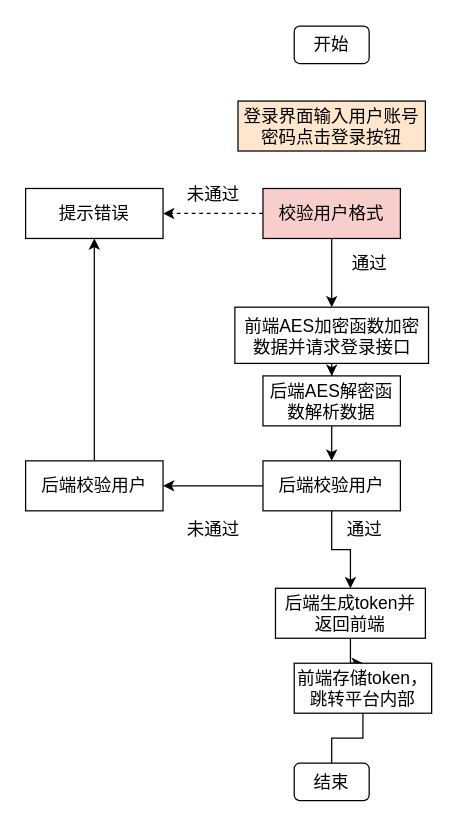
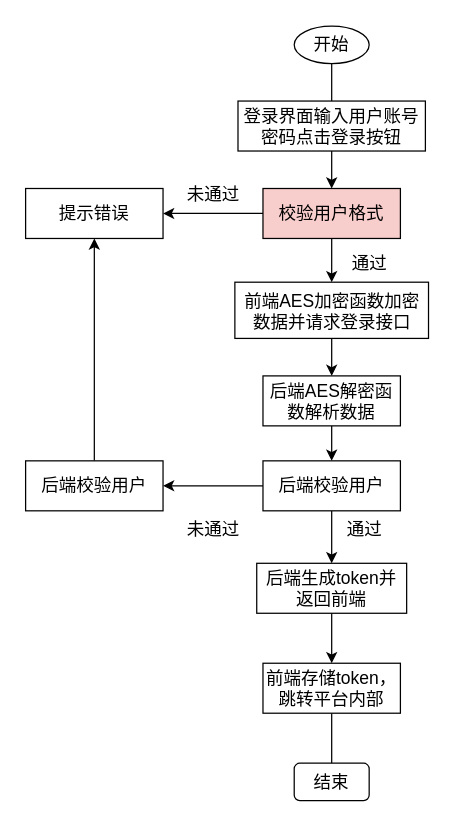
(332, 44) -> (332, 44)
none -> (332, 82)
(332, 126) -> (332, 126)
(216, 213) -> (216, 213)
(332, 335) -> (332, 310)
(351, 613) -> (332, 588)
(363, 688) -> (332, 688)
